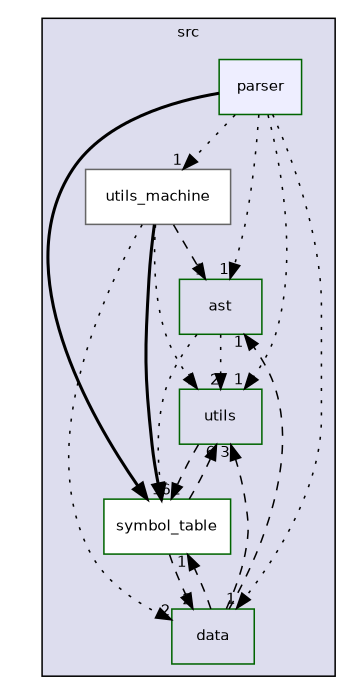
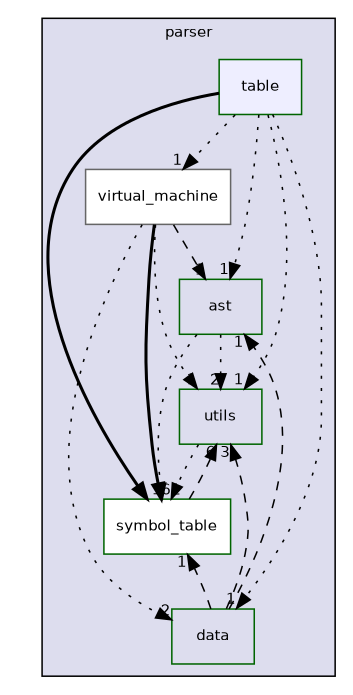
(189, 33) -> (189, 33)
(260, 87) -> (260, 87)
(158, 197) -> (158, 197)
(187, 464) -> (187, 464)
(177, 575) -> none
